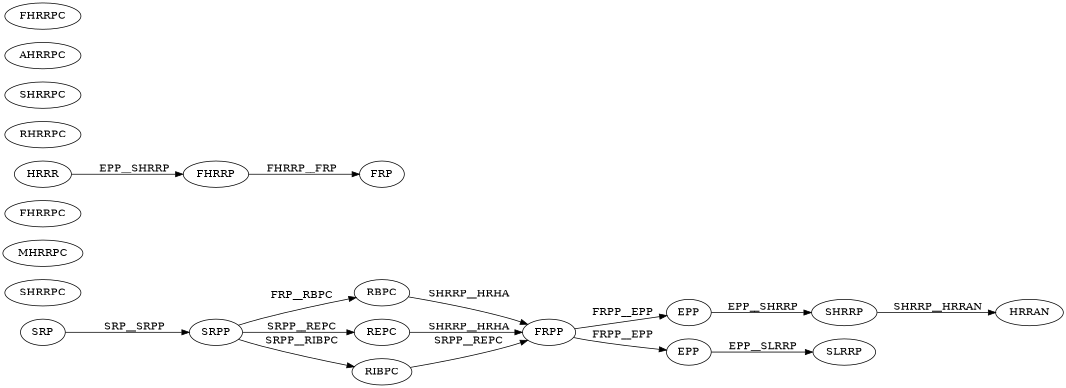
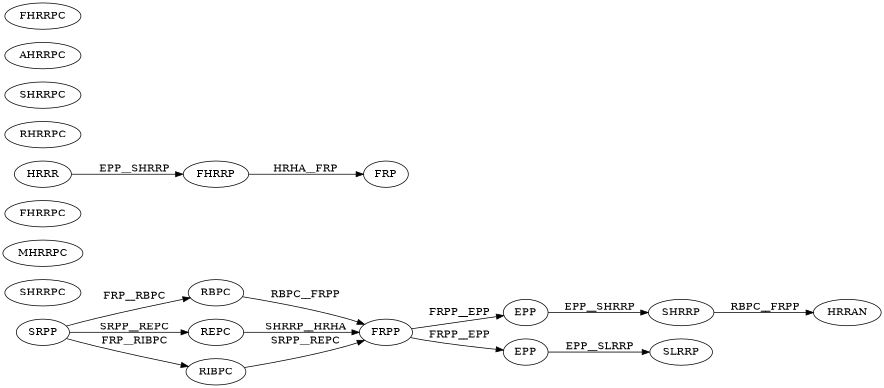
(300, 169) -> (304, 169)
(467, 294) -> (304, 295)
(936, 307) -> (764, 307)
(43, 332) -> none
(300, 341) -> (133, 341)
